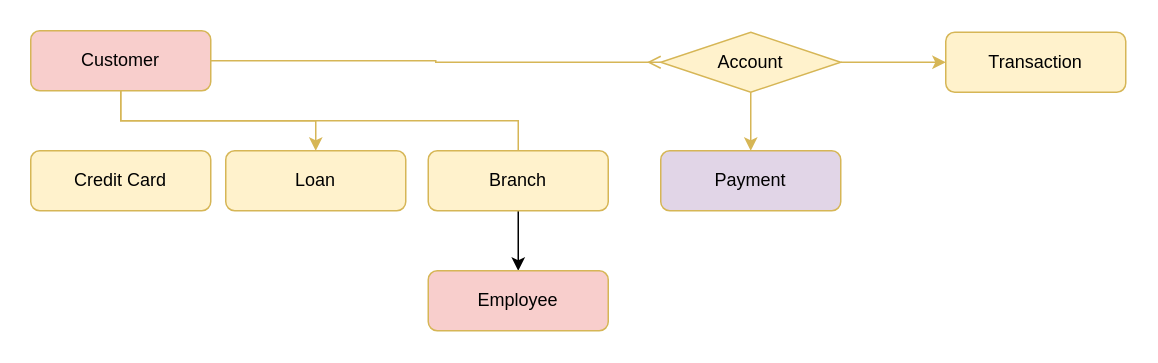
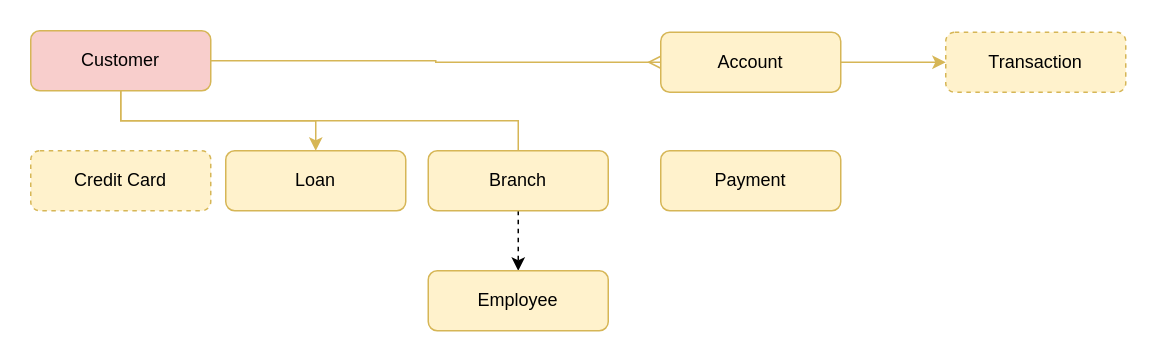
(751, 62) -> (751, 62)
(1036, 62) -> (1036, 62)
(751, 117) -> none
(121, 181) -> (121, 181)
(751, 181) -> (751, 181)
(518, 235) -> (518, 235)
(518, 301) -> (518, 301)
